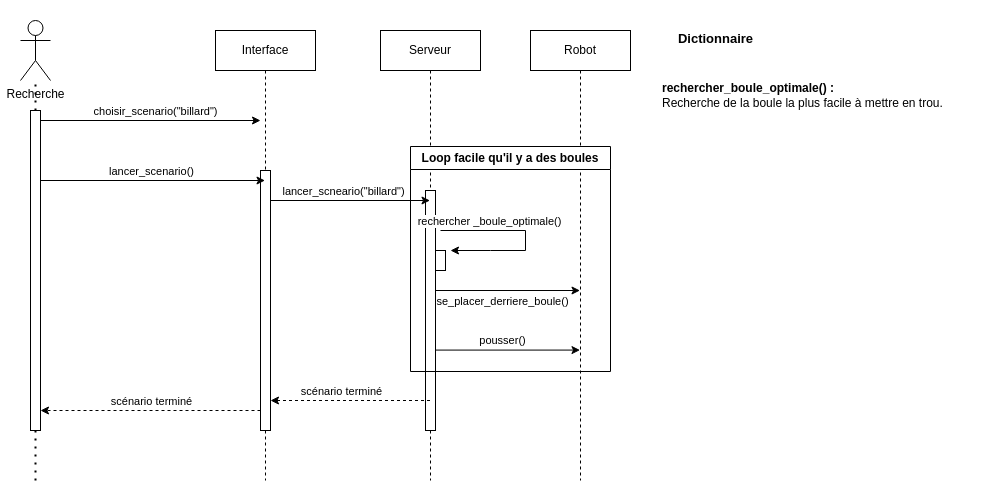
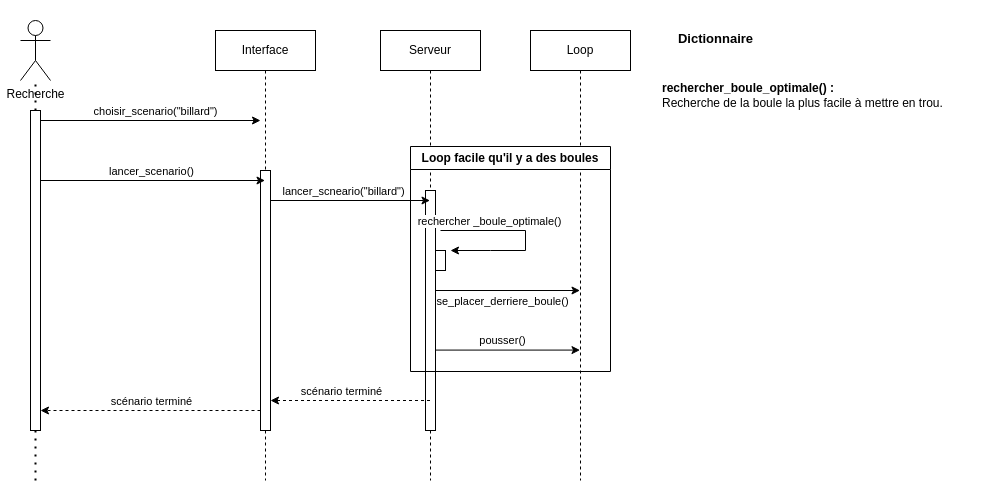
(581, 51) -> (581, 51)
